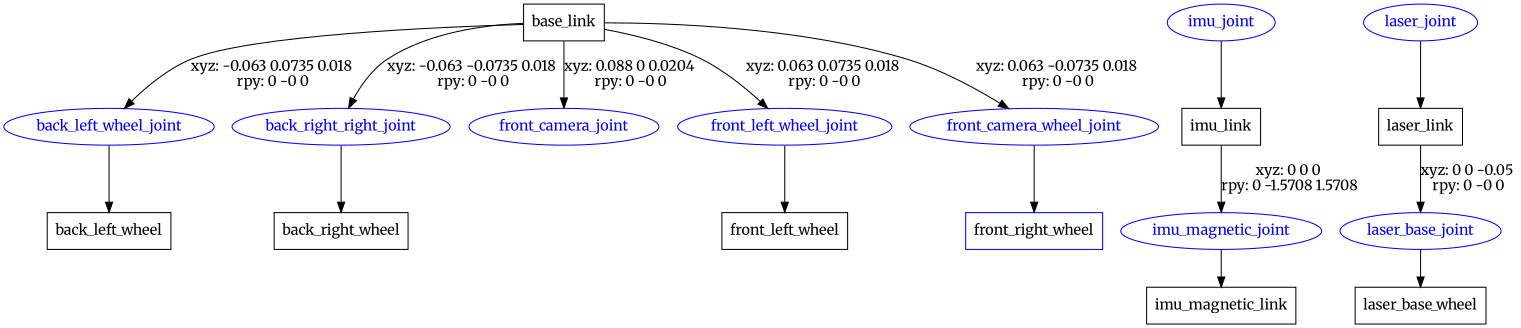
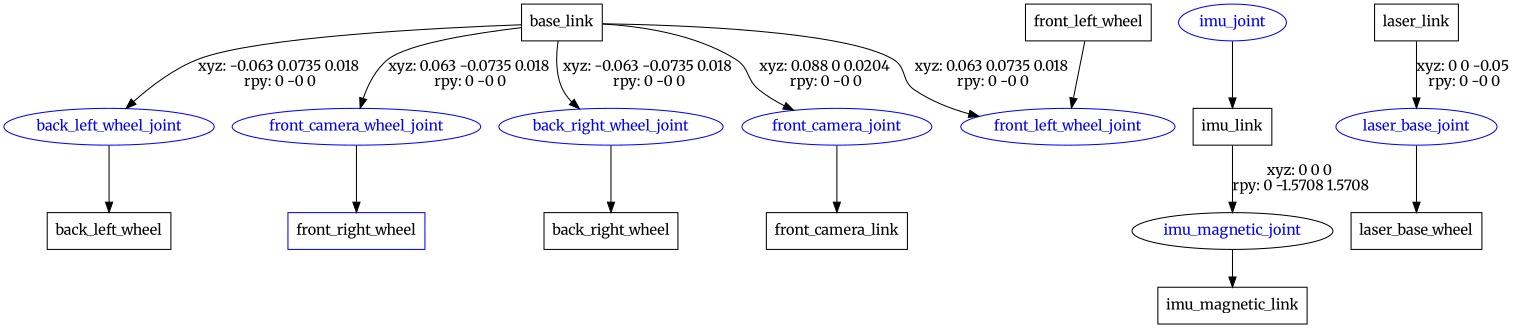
(1421, 22) -> none
(341, 127) -> (611, 127)
(785, 174) -> (1079, 69)
none -> (837, 231)
(1221, 231) -> (1232, 231)
